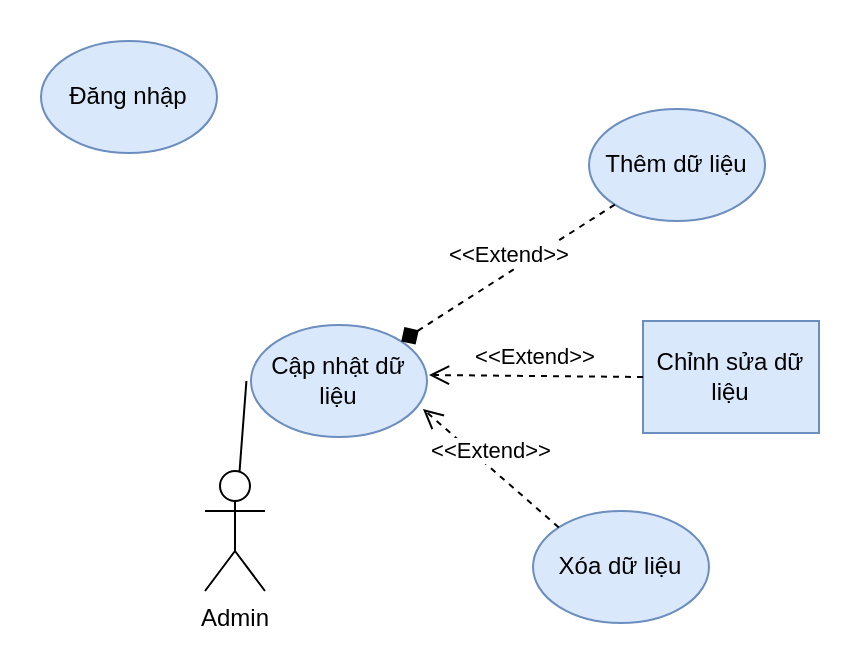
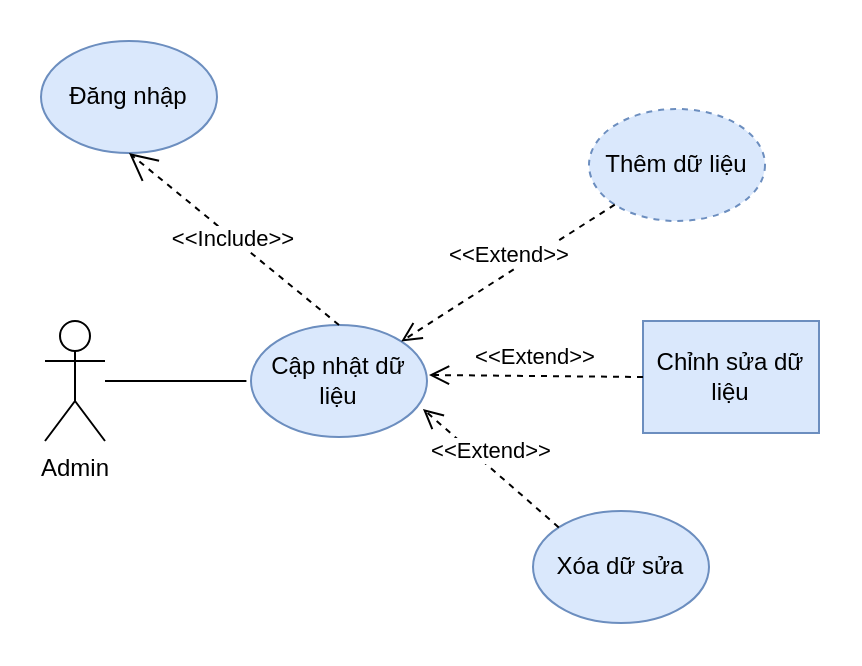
(677, 165) -> (677, 165)
none -> (236, 240)
(418, 330) -> (413, 334)
(235, 531) -> (75, 381)
(621, 567) -> (621, 567)
